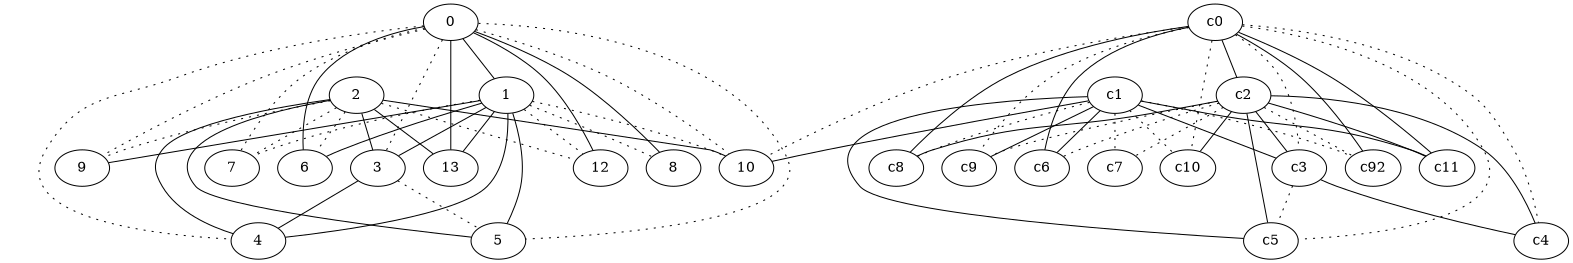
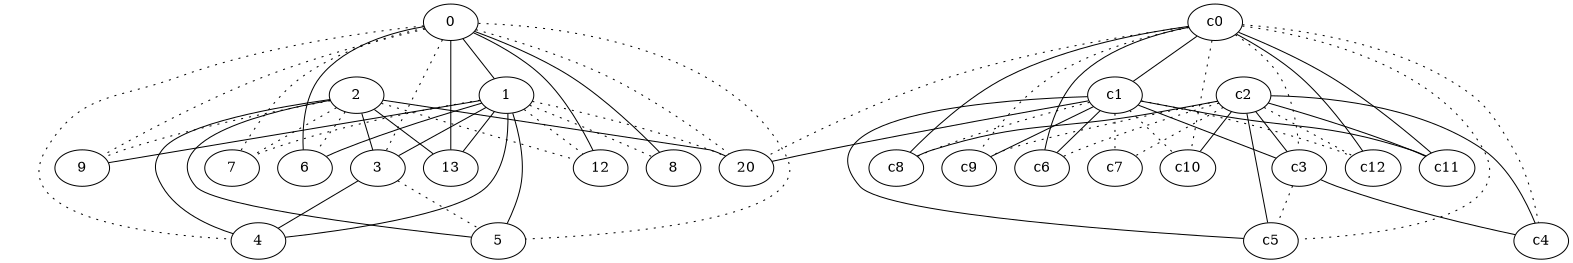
(1229, 59) -> (1165, 59)
(746, 168) -> (746, 168)
(1373, 168) -> (1373, 168)
